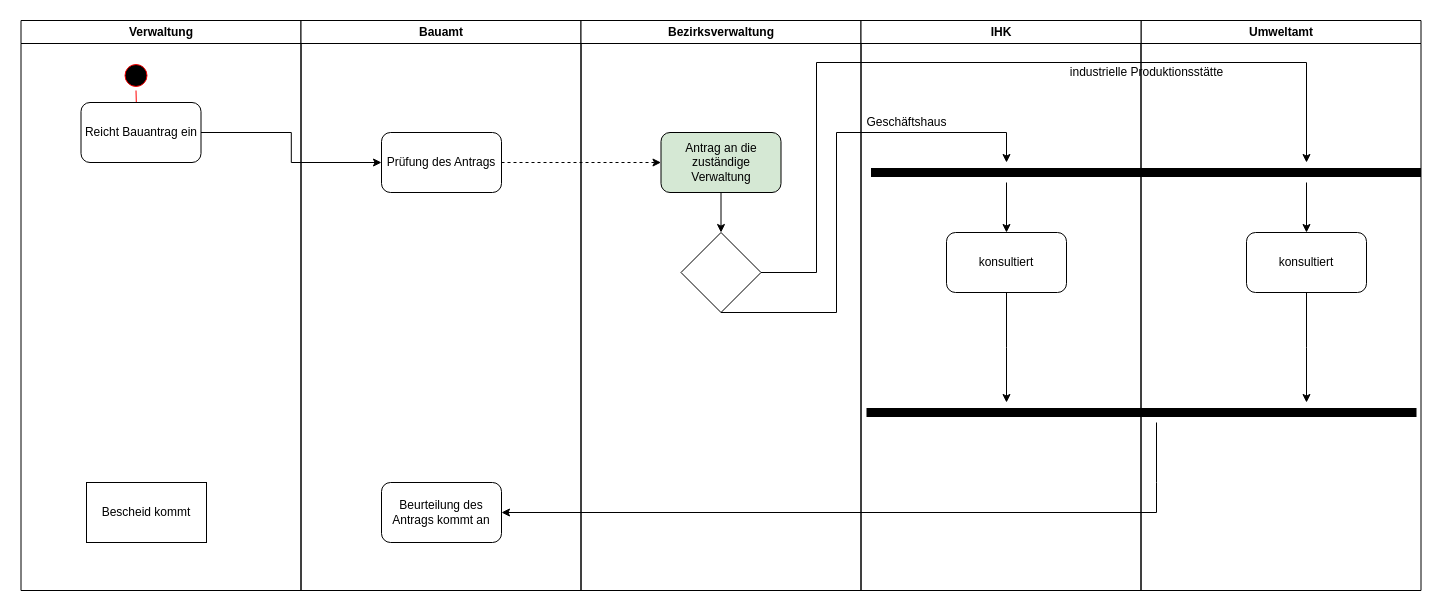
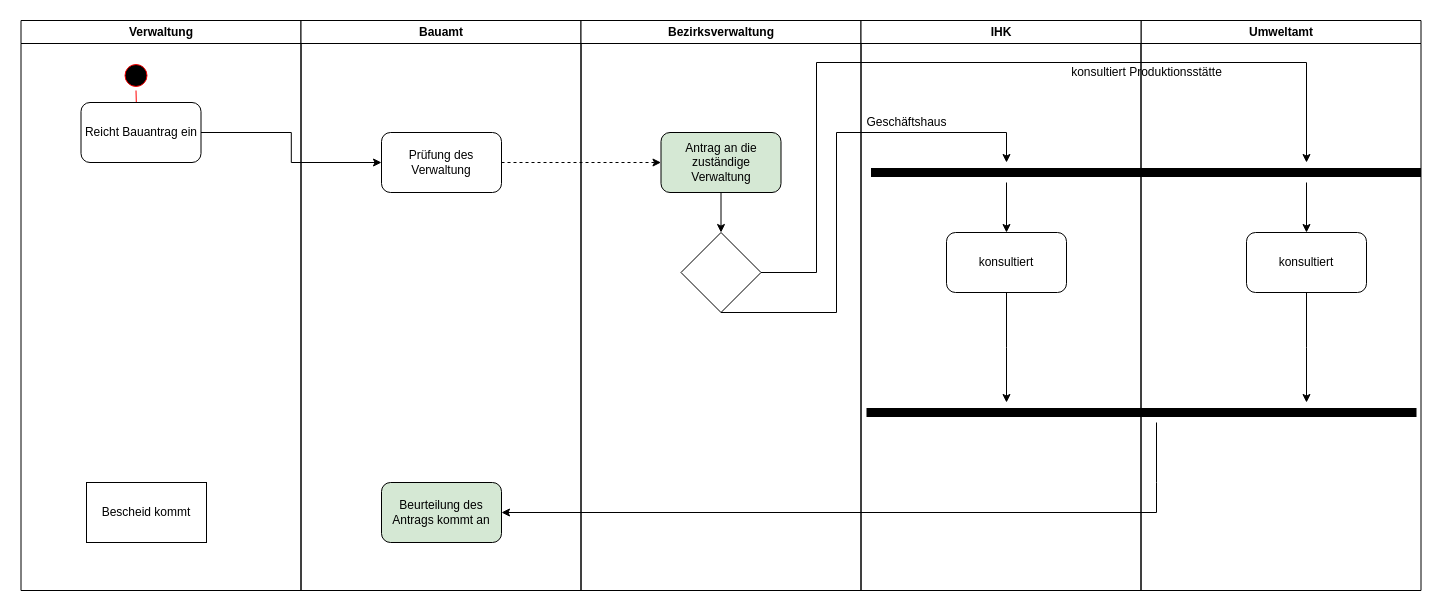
(1147, 73) -> (1147, 73)
(442, 163) -> (442, 163)
(442, 513) -> (442, 513)
